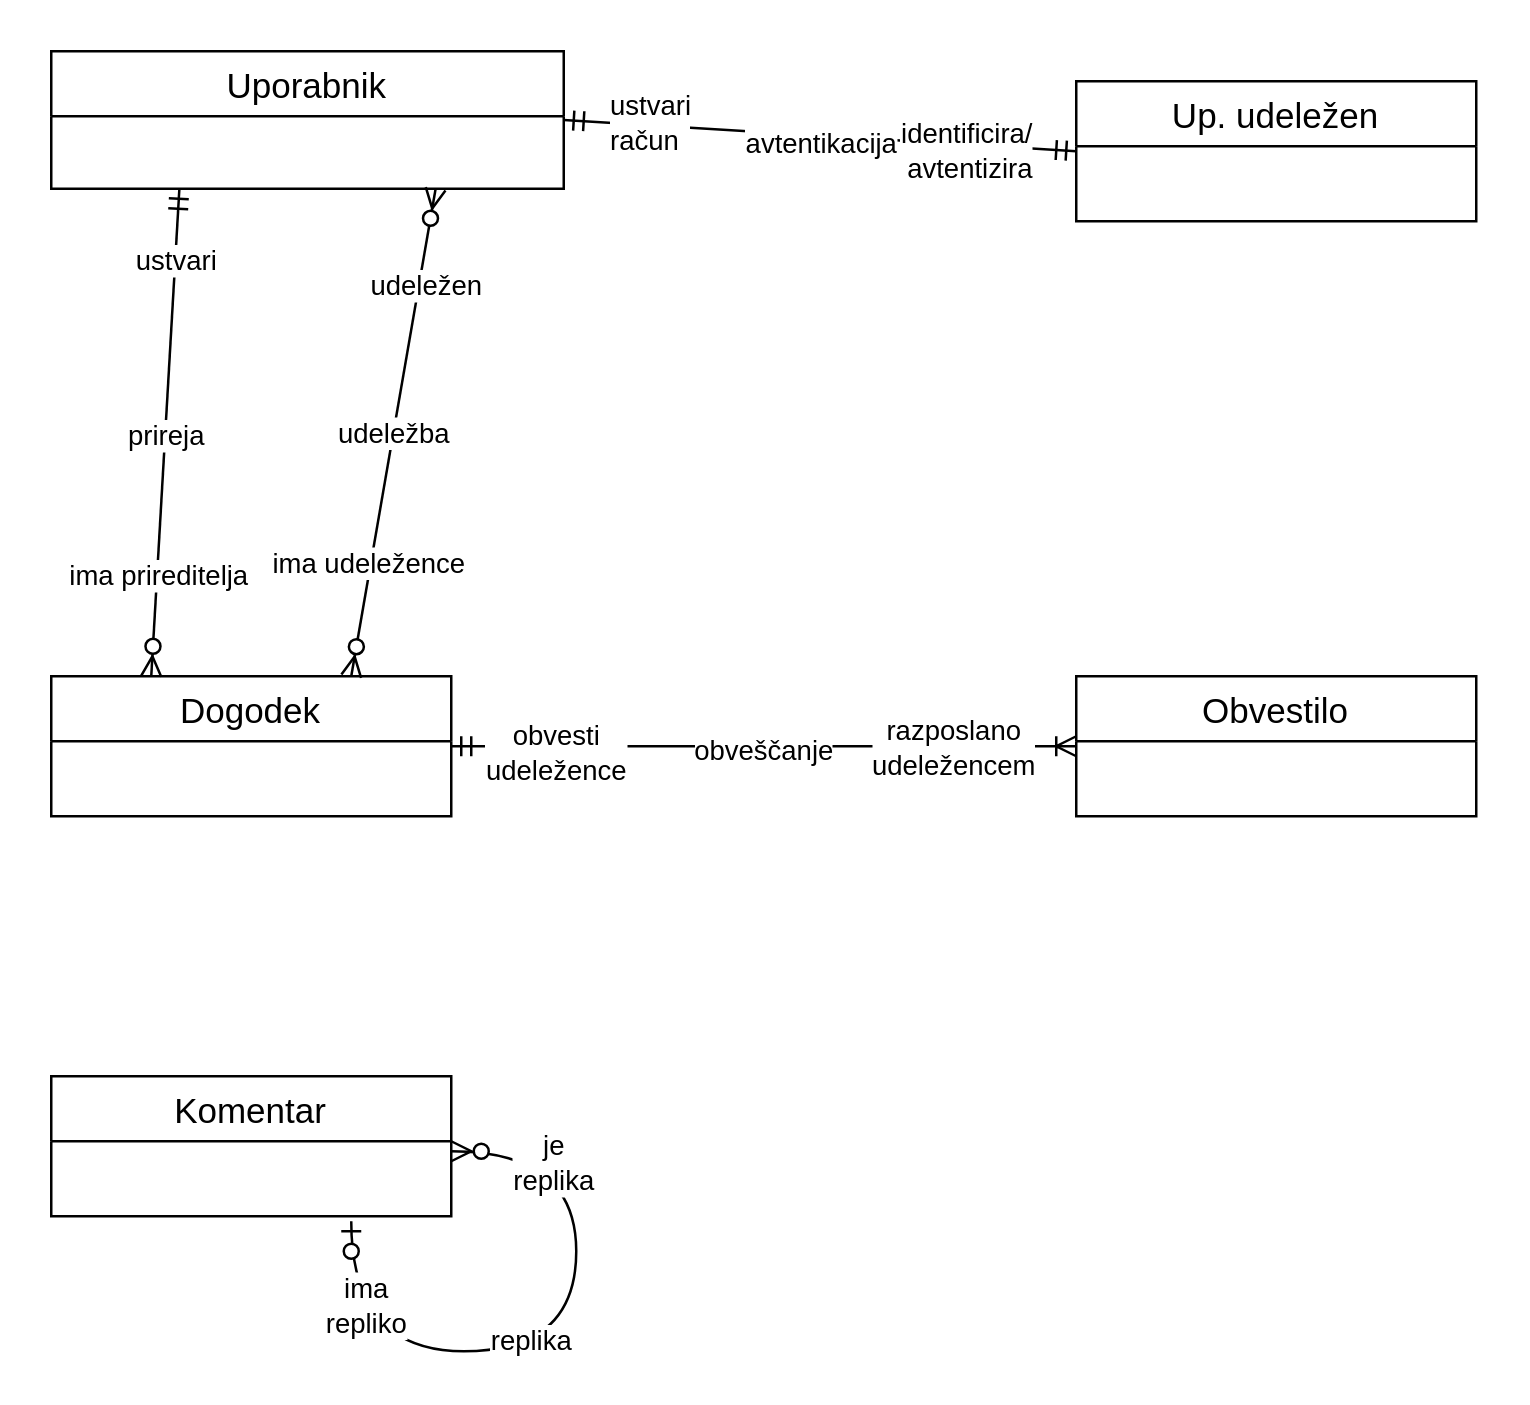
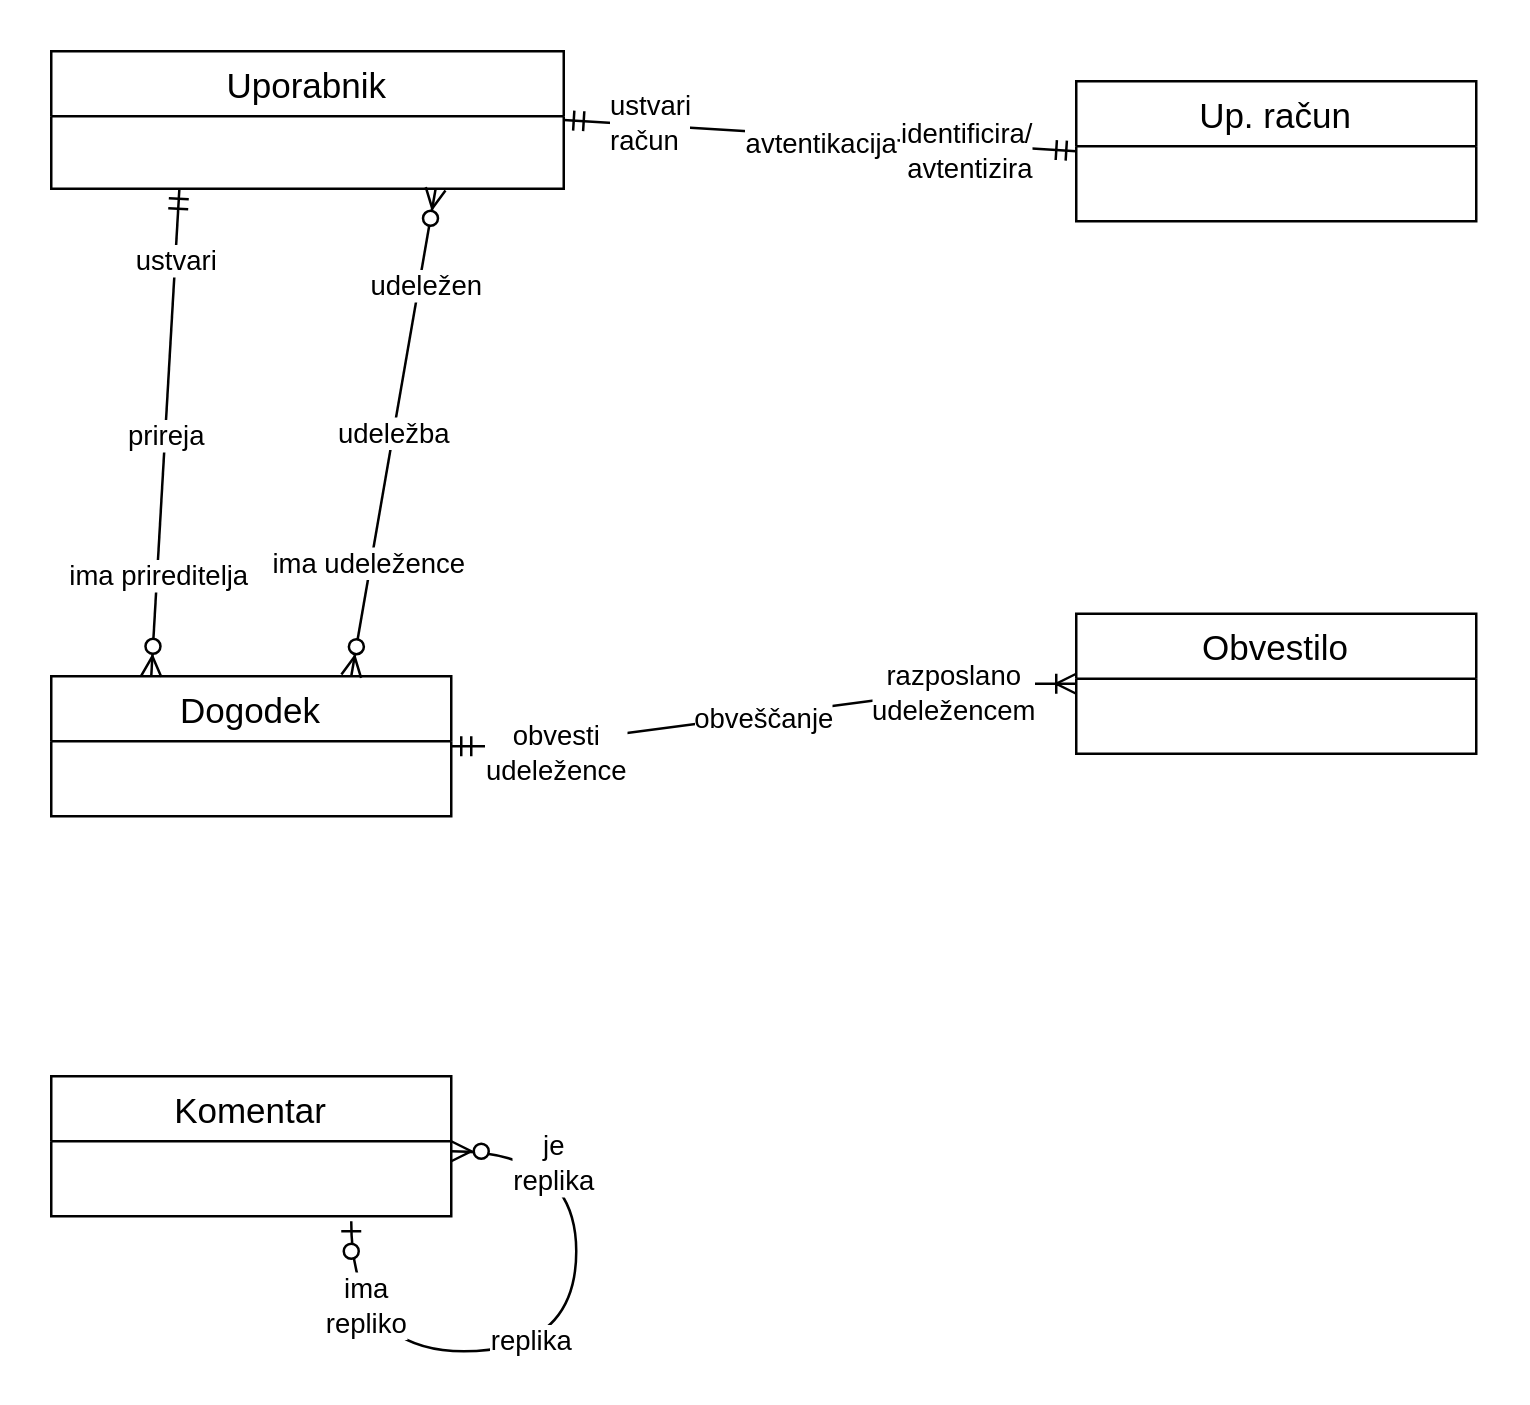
(1275, 116) -> (1275, 116)
(1276, 746) -> (1276, 684)
